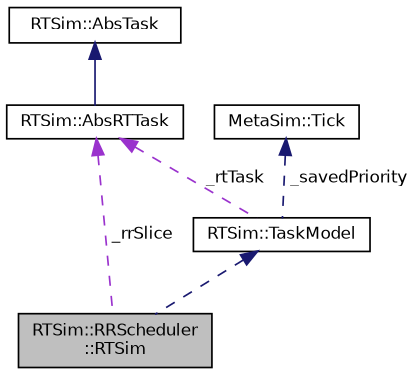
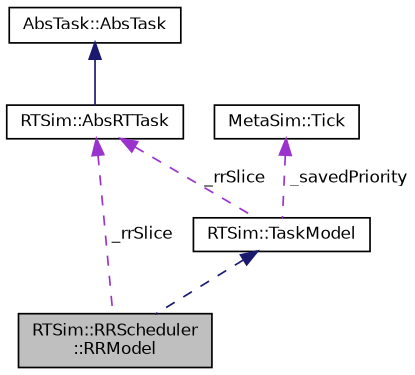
(95, 25) -> (95, 25)
(233, 178) -> (233, 178)
(284, 187) -> (284, 187)
(115, 341) -> (115, 341)
